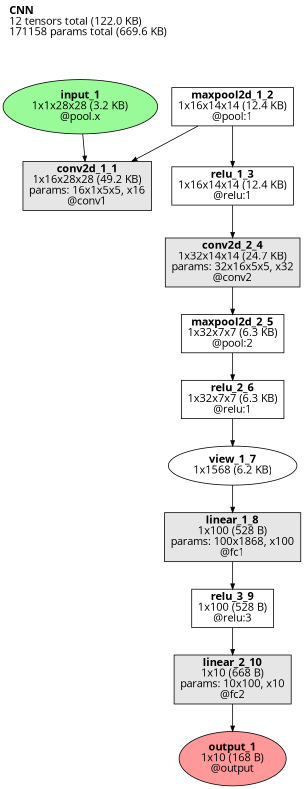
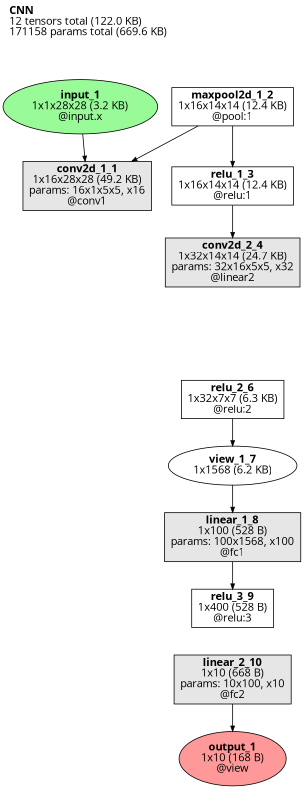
(80, 117) -> (80, 117)
(233, 278) -> (233, 278)
(233, 334) -> none
(233, 409) -> (233, 409)
(233, 542) -> (233, 542)
(233, 608) -> (233, 608)
(233, 639) -> none
(233, 769) -> (233, 769)
